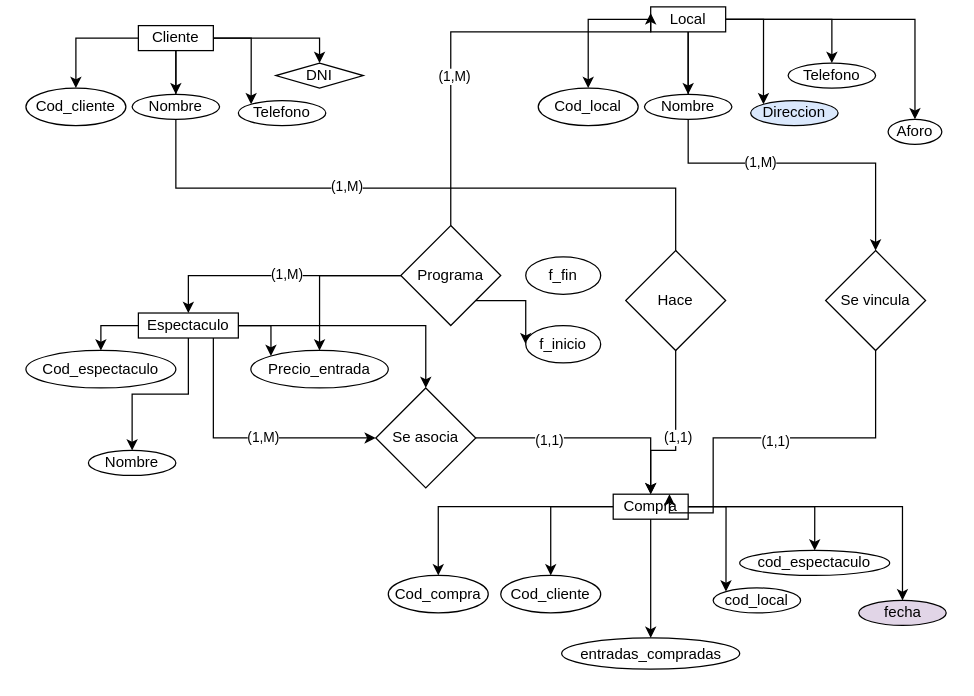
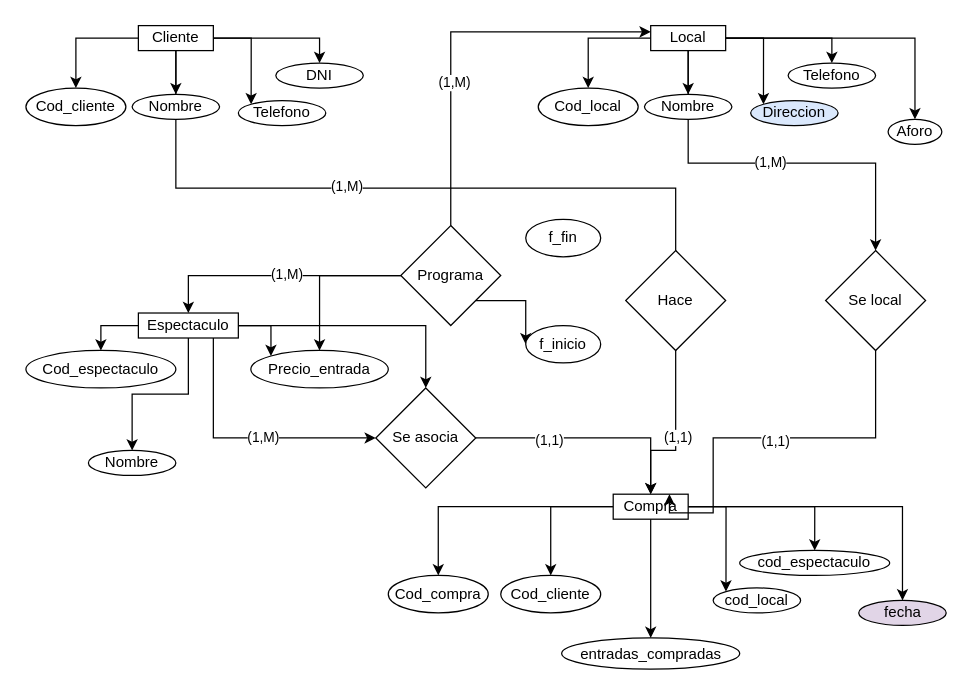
(688, 19) -> (688, 38)
(319, 76) -> (319, 76)
(563, 276) -> (563, 238)
(876, 301) -> (876, 301)
